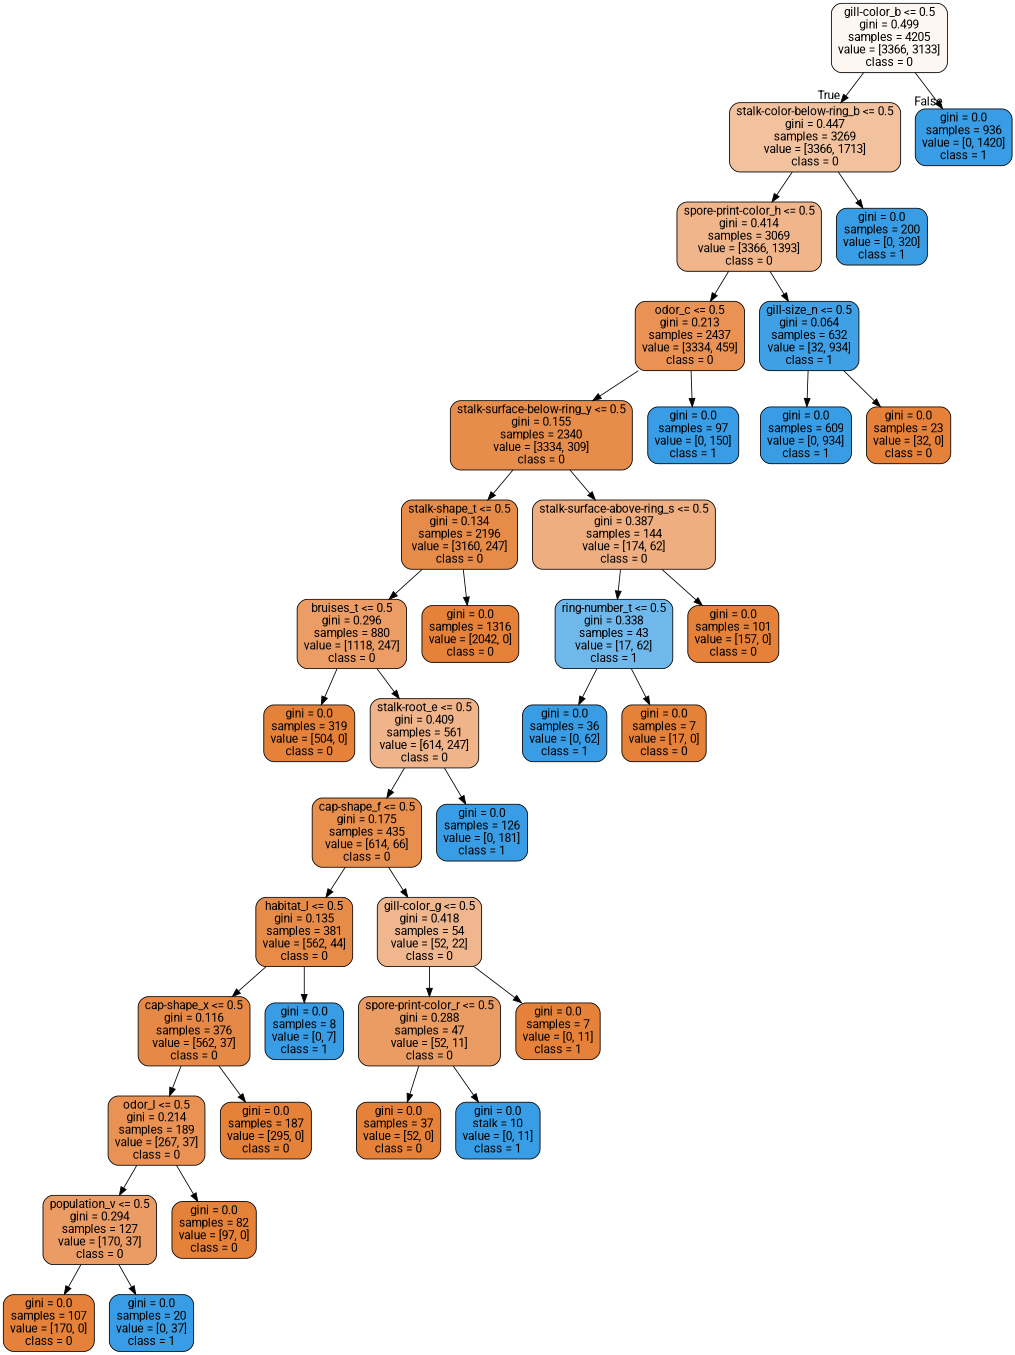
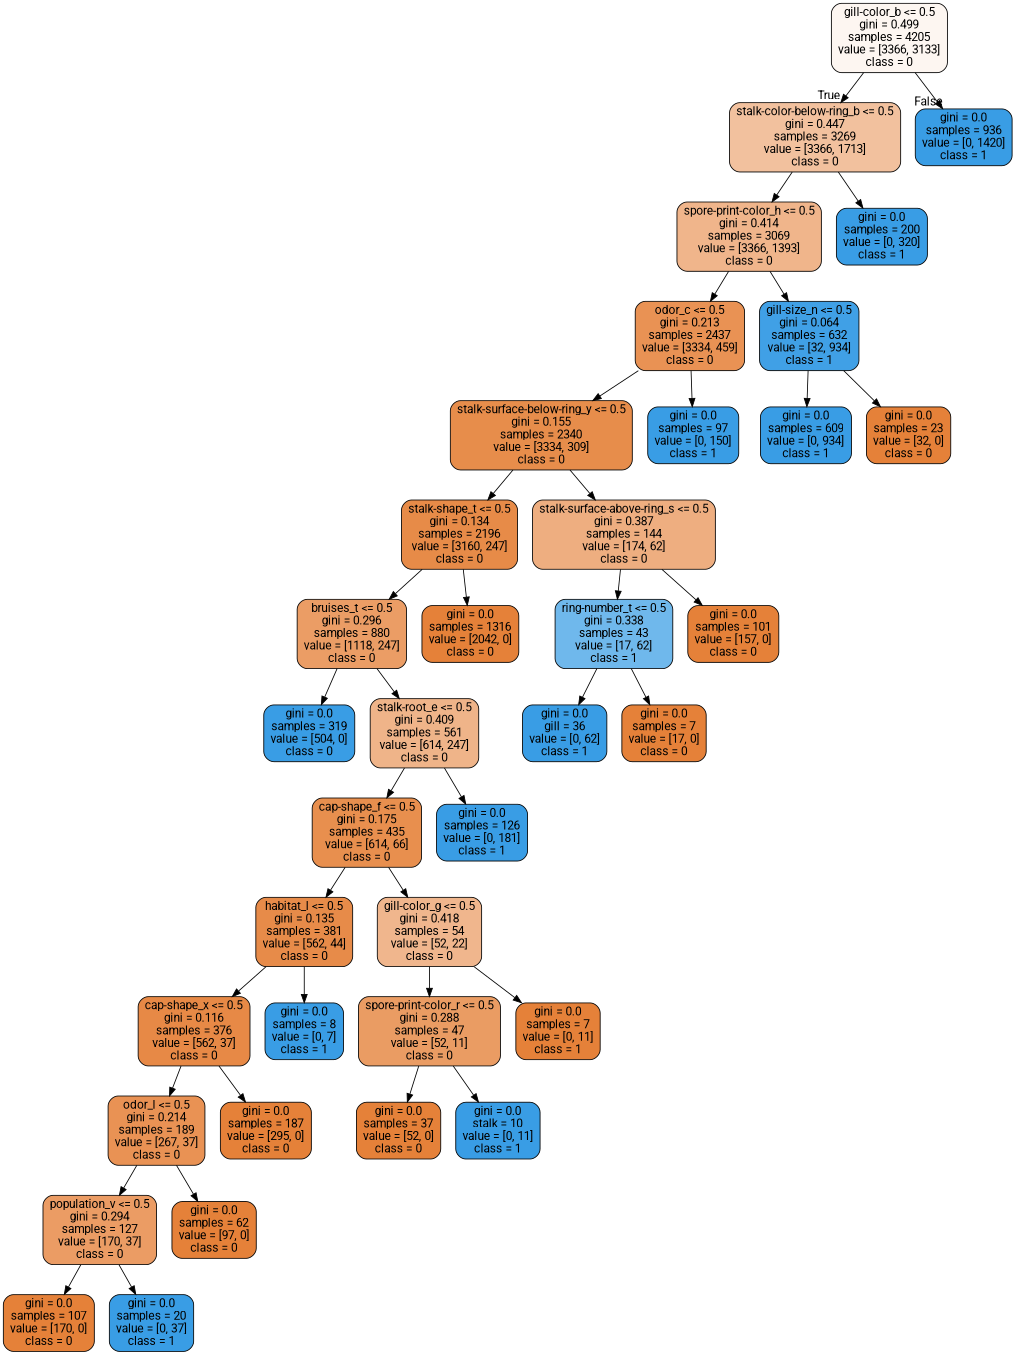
(309, 733) -> (309, 733)
(565, 733) -> (565, 733)
(214, 1230) -> (214, 1230)
